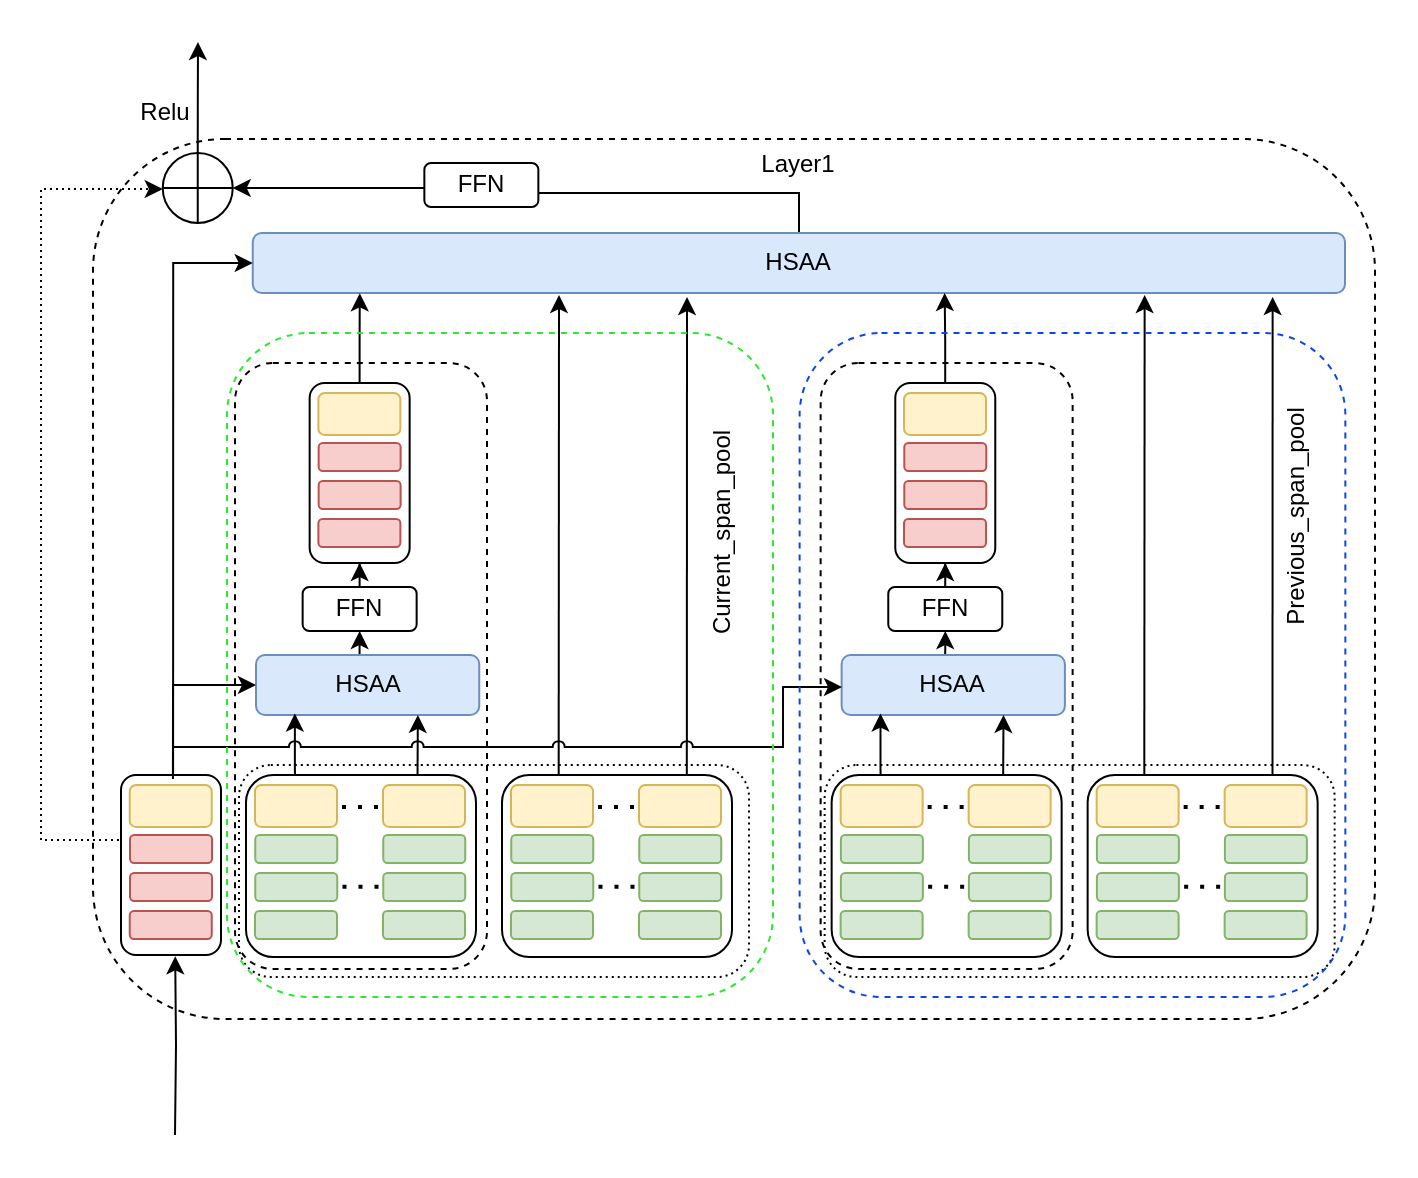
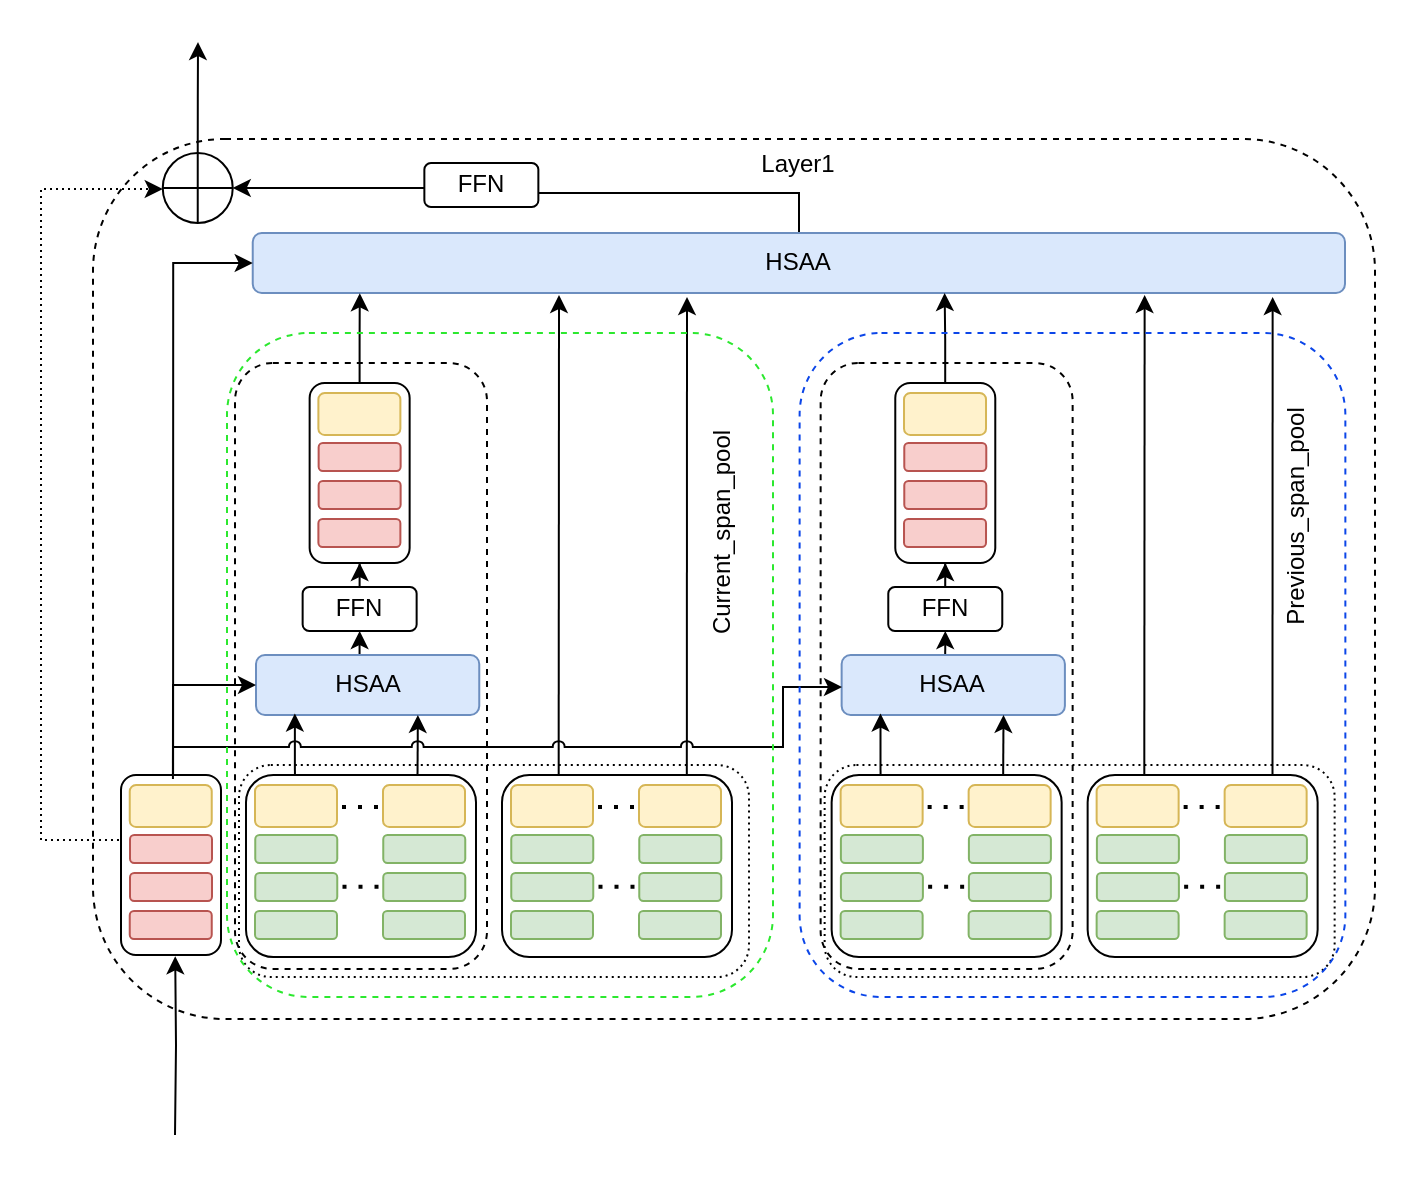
(164, 113) -> none
